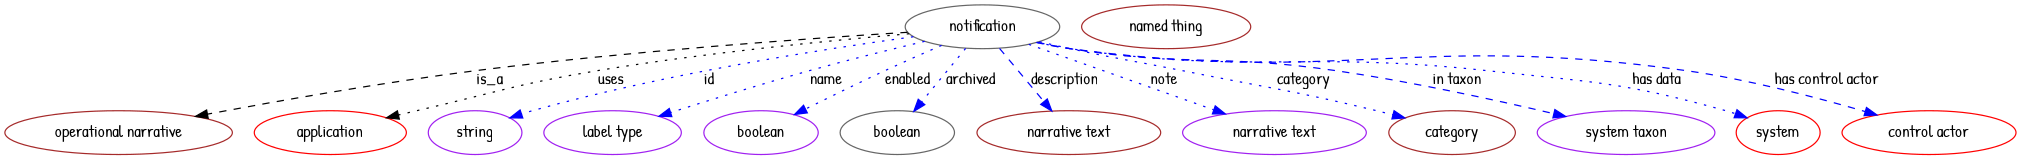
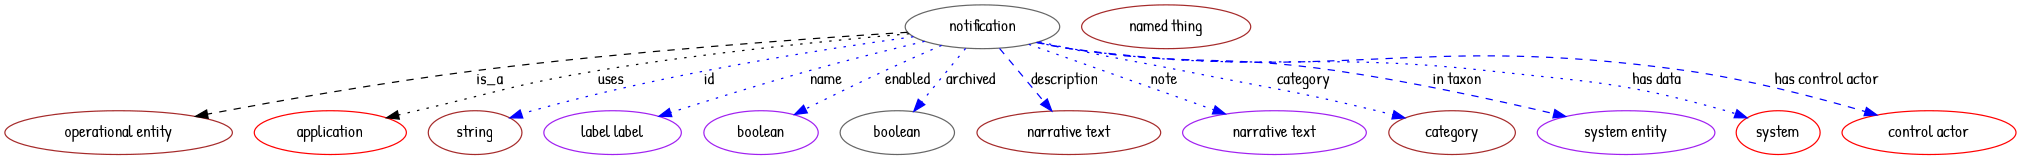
(119, 133) -> (119, 133)
(475, 133) -> (475, 133)
(613, 133) -> (613, 133)
(1626, 133) -> (1626, 133)
